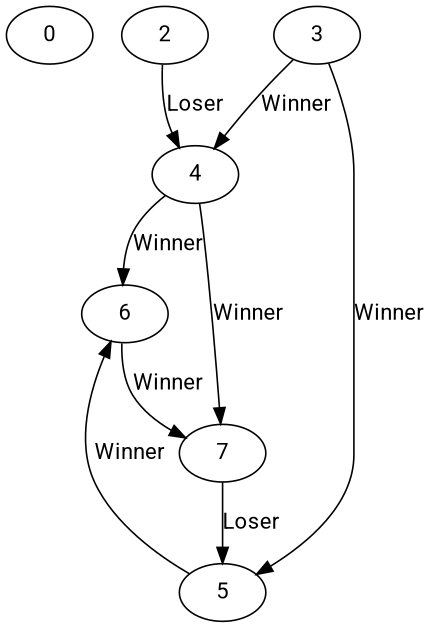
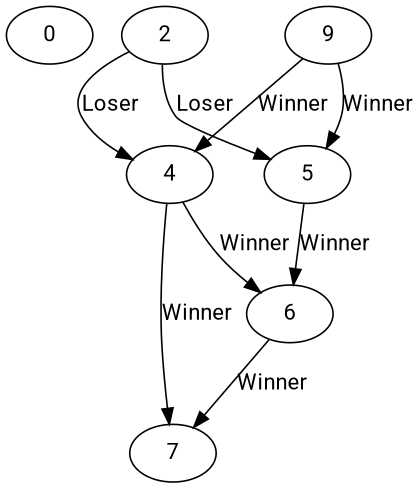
(317, 35) -> (328, 35)
(223, 515) -> (190, 126)
